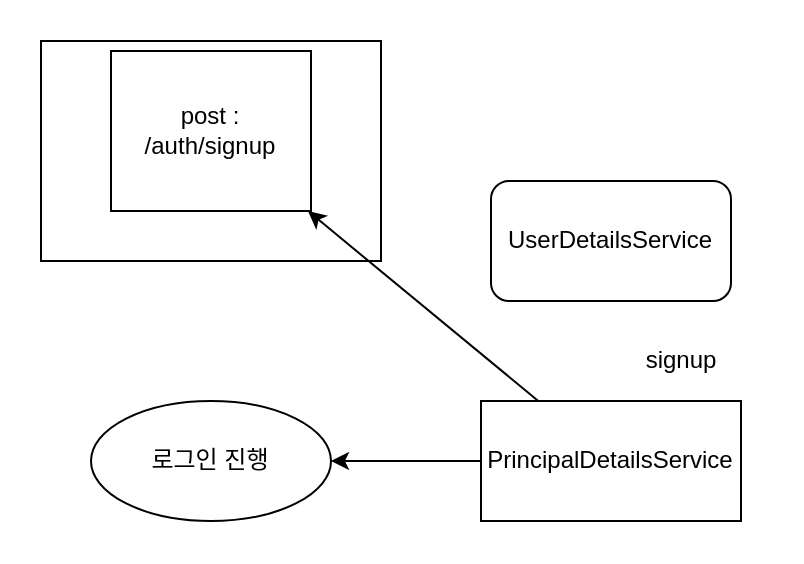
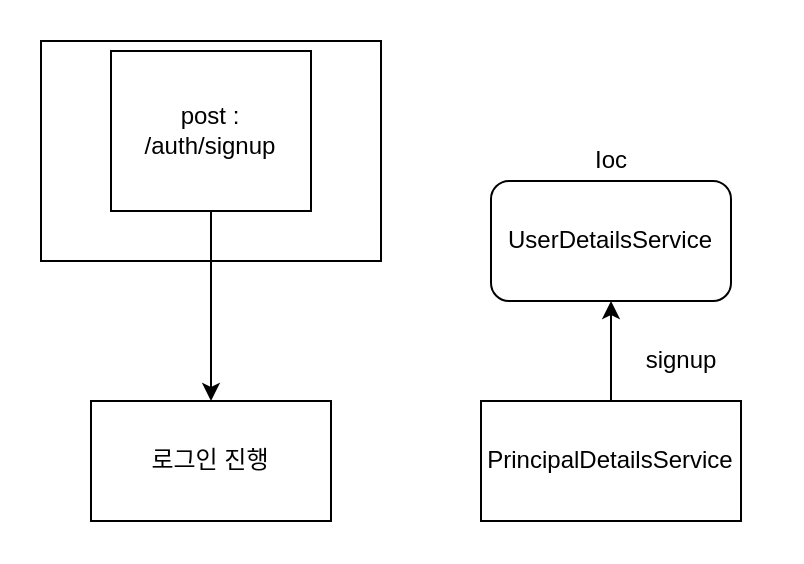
none -> (611, 161)
none -> (211, 299)
(428, 310) -> (611, 358)
(211, 461) -> (211, 461)
(413, 461) -> none
